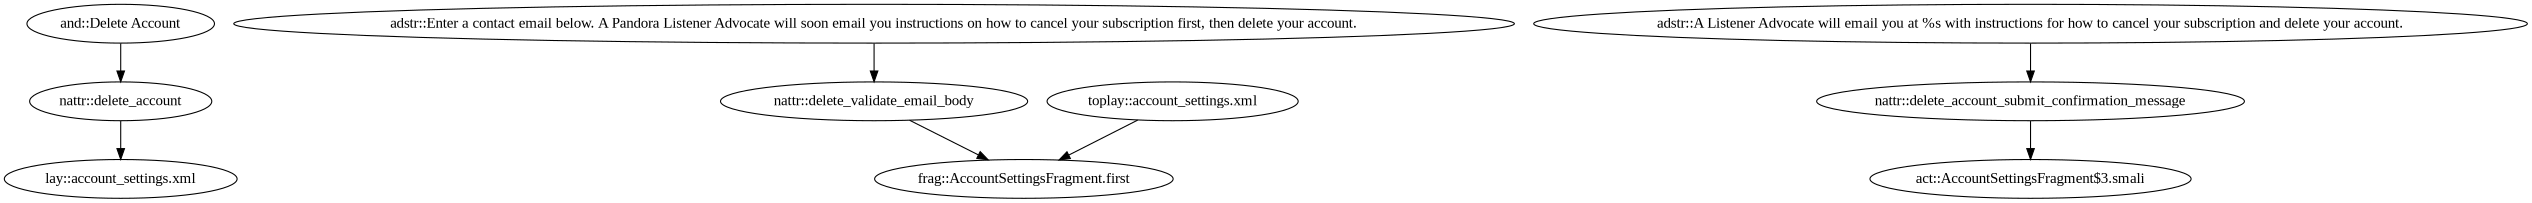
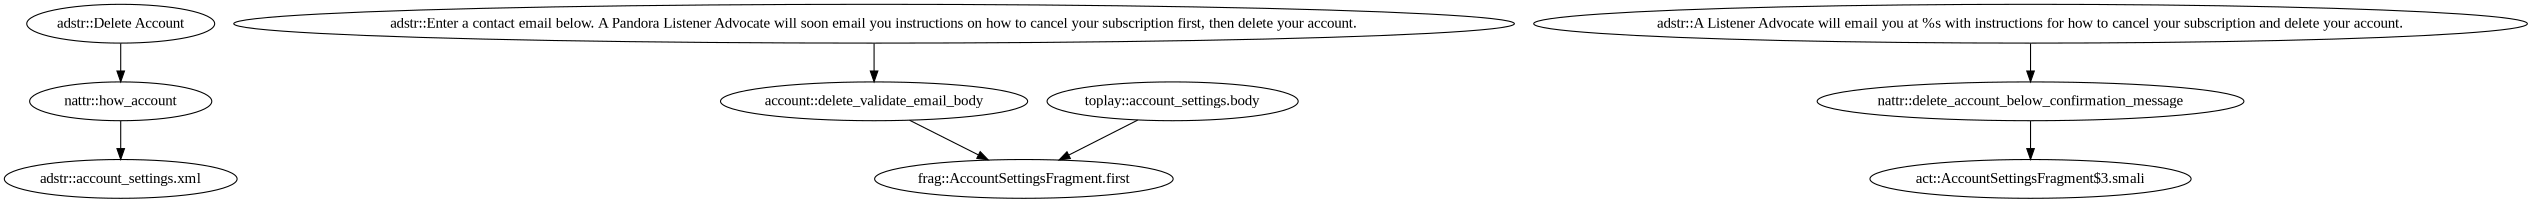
(121, 24) -> (121, 24)
(121, 101) -> (121, 101)
(874, 101) -> (874, 101)
(1173, 101) -> (1173, 101)
(2031, 101) -> (2031, 101)
(121, 179) -> (121, 179)
